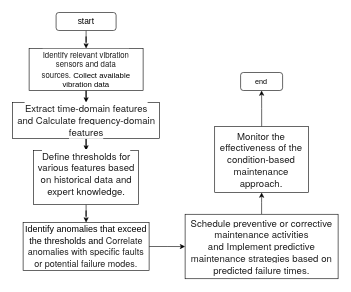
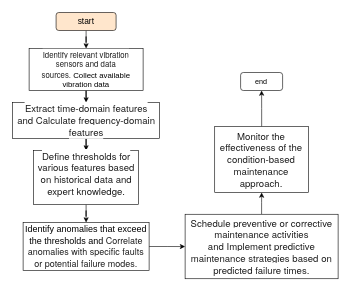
(86, 21) -> (86, 21)
